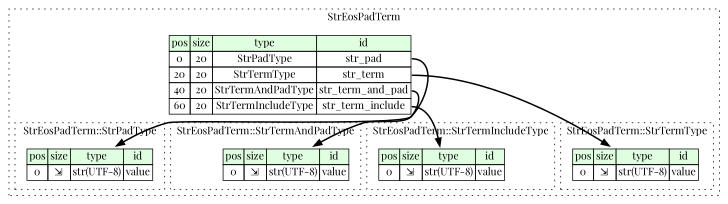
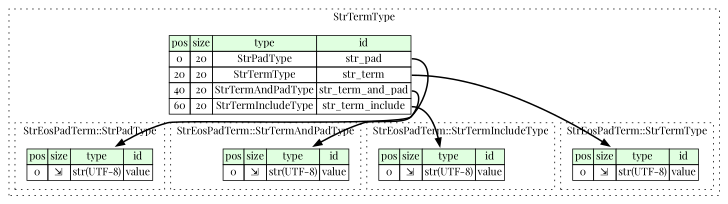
(364, 18) -> (364, 18)
